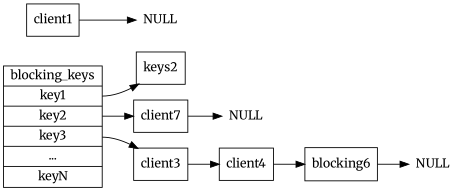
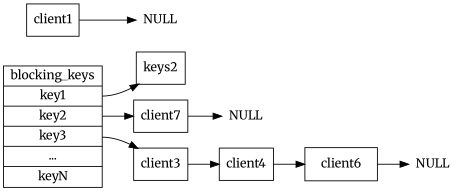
(341, 164) -> (341, 164)
